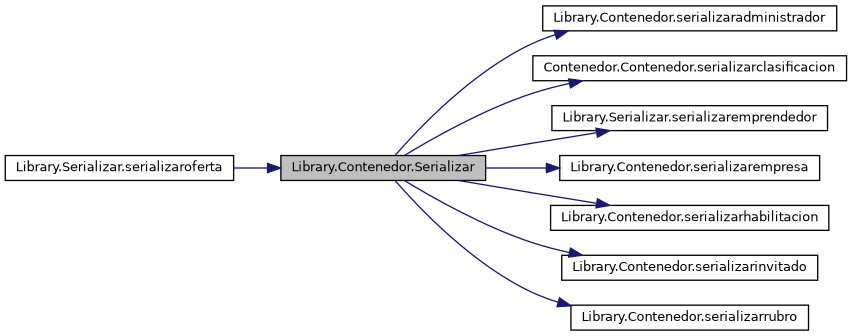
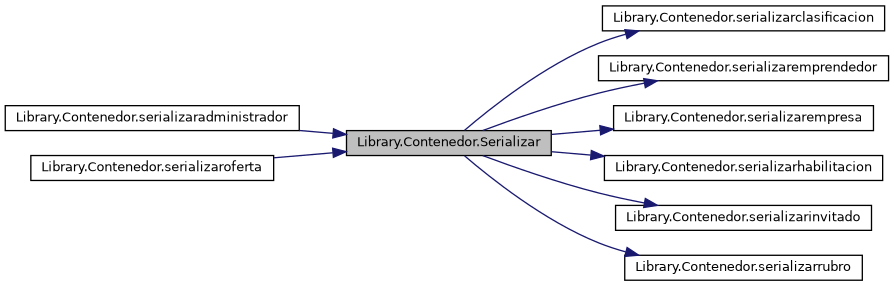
(690, 68) -> (744, 18)
(468, 85) -> (316, 132)
(690, 118) -> (744, 68)
(119, 168) -> (152, 168)
